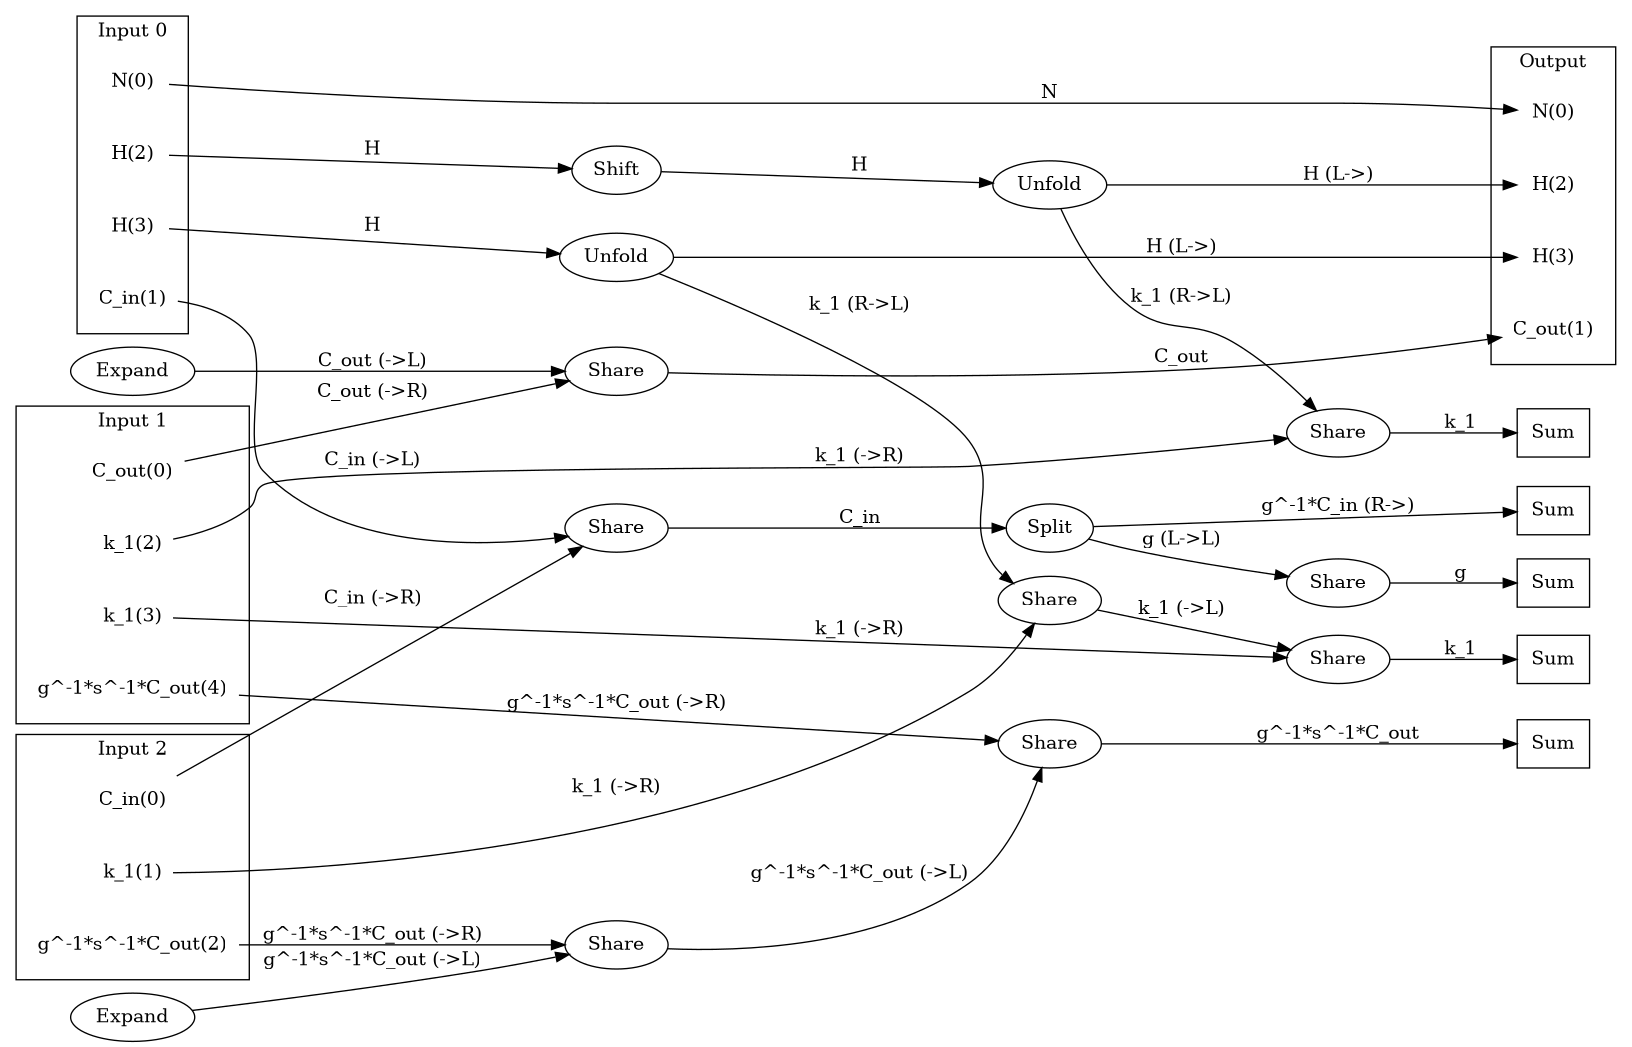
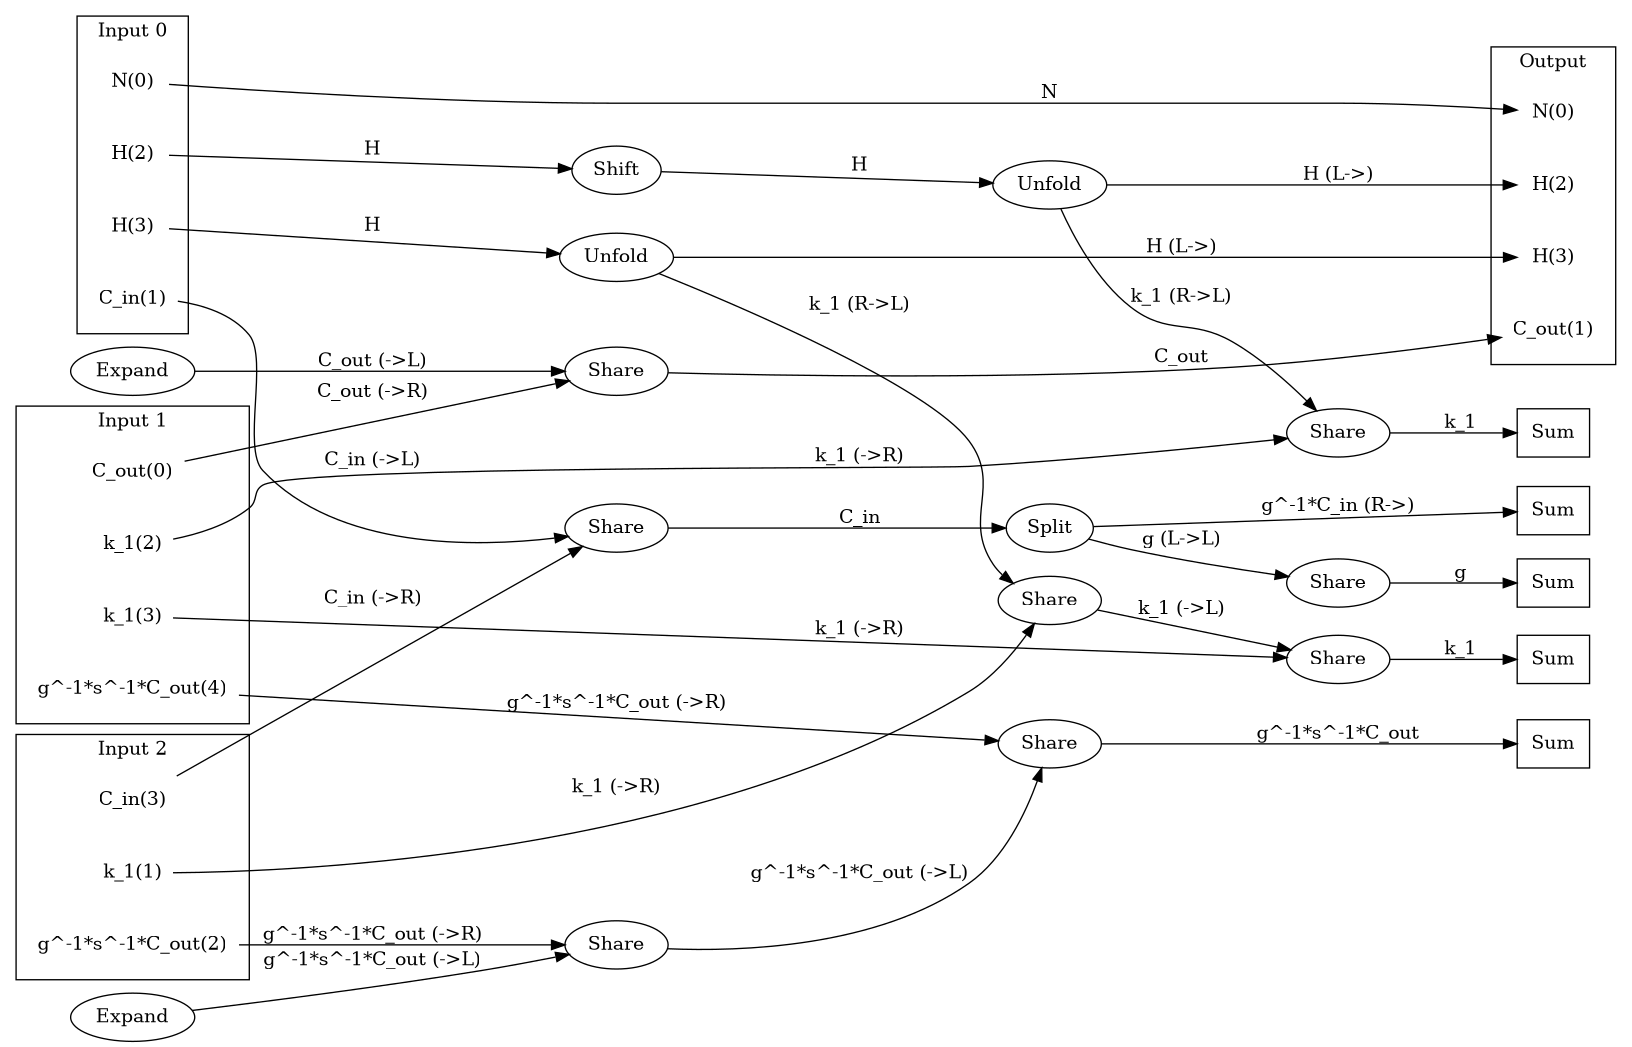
(133, 800) -> (133, 800)
